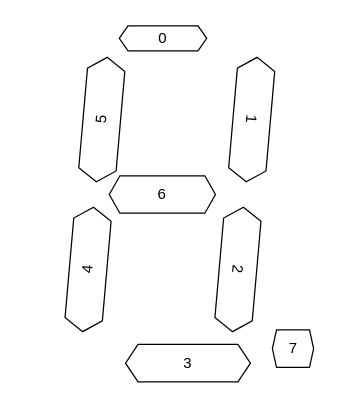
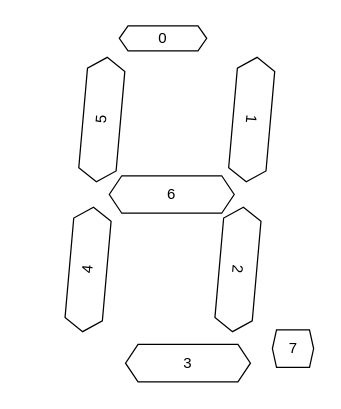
(163, 194) -> (172, 194)
